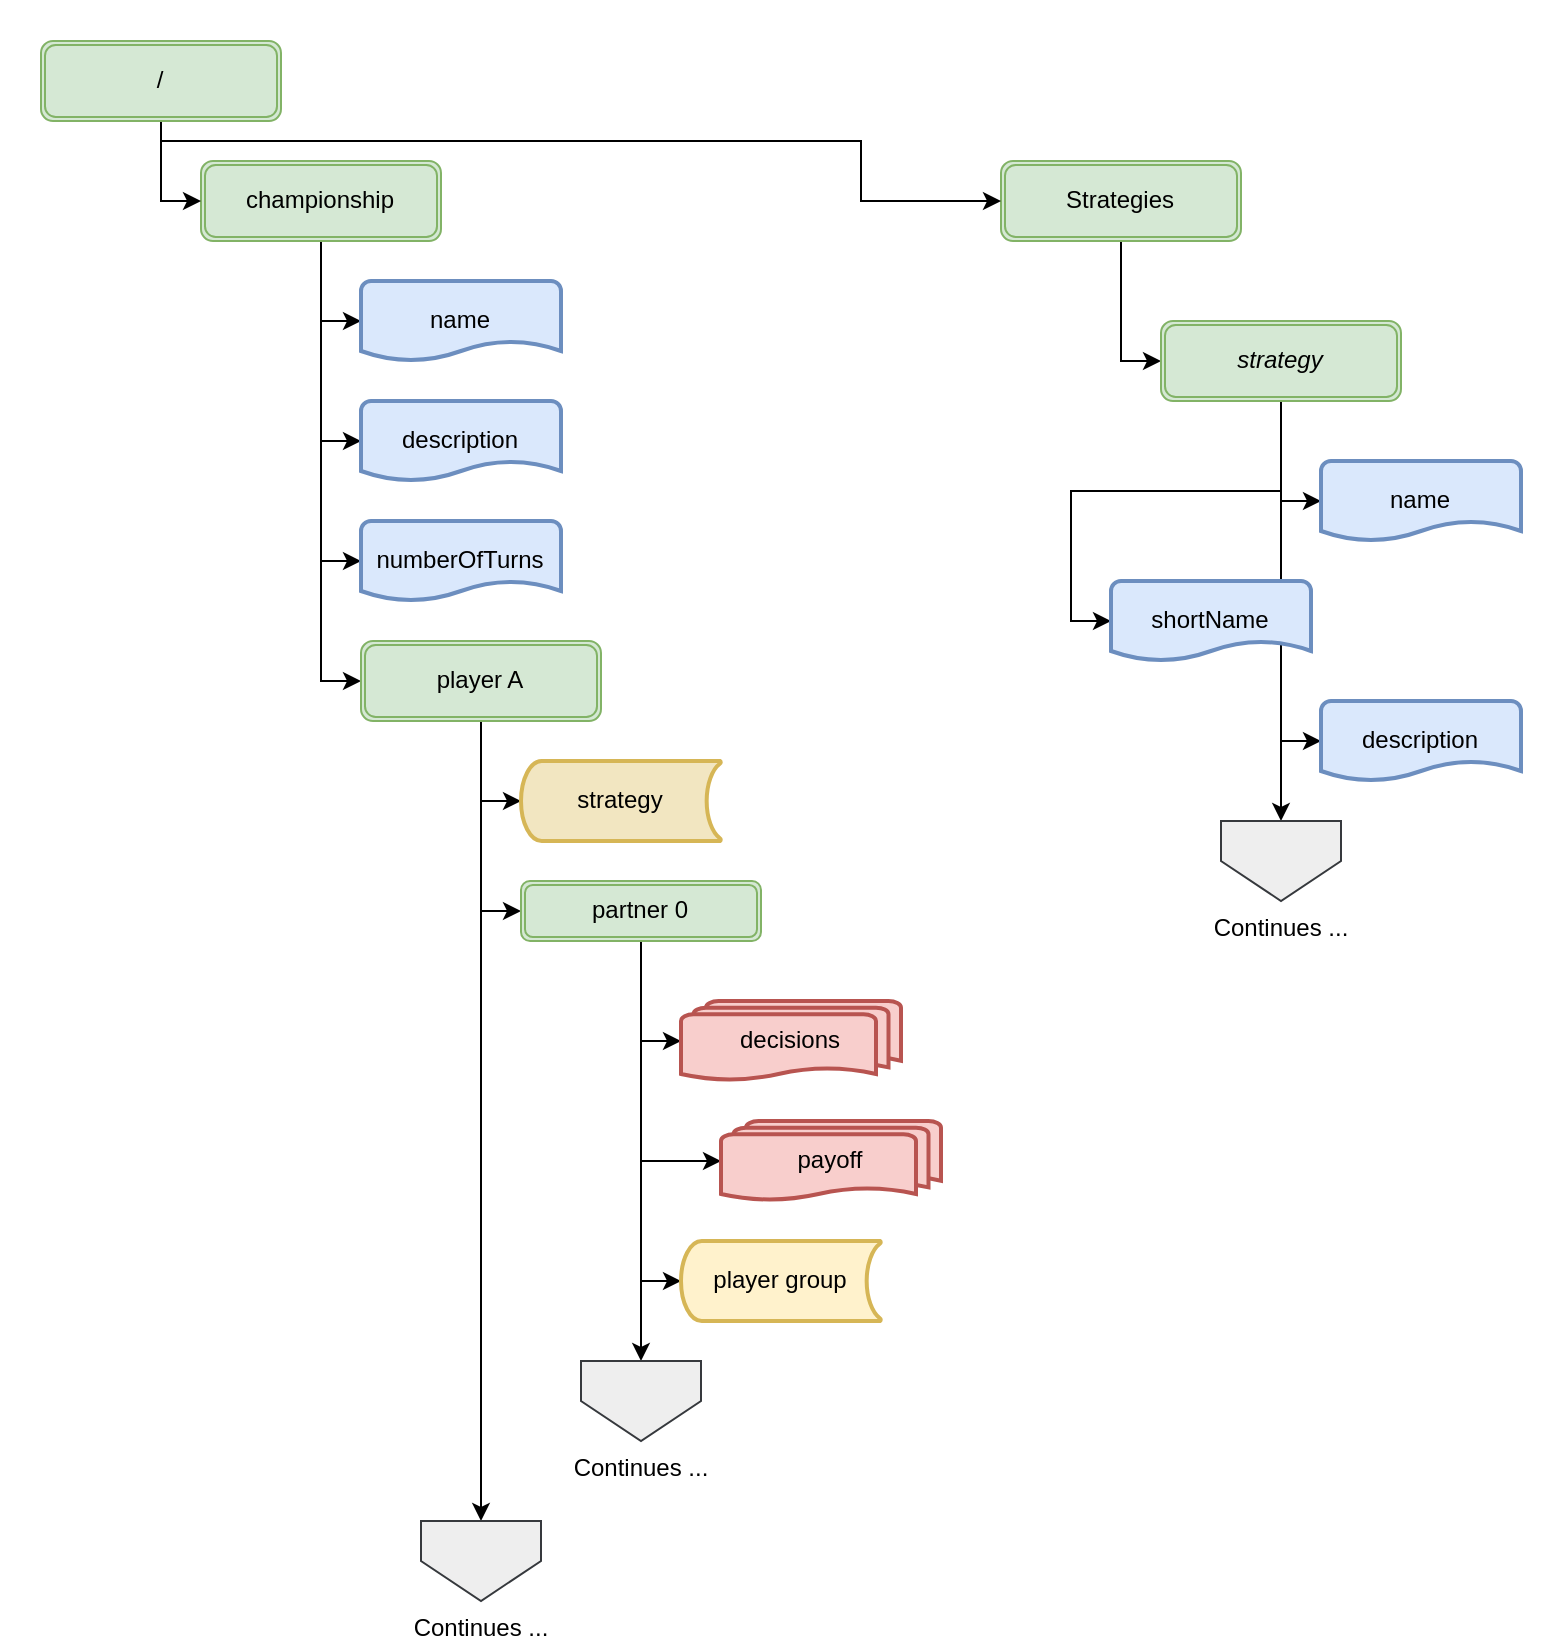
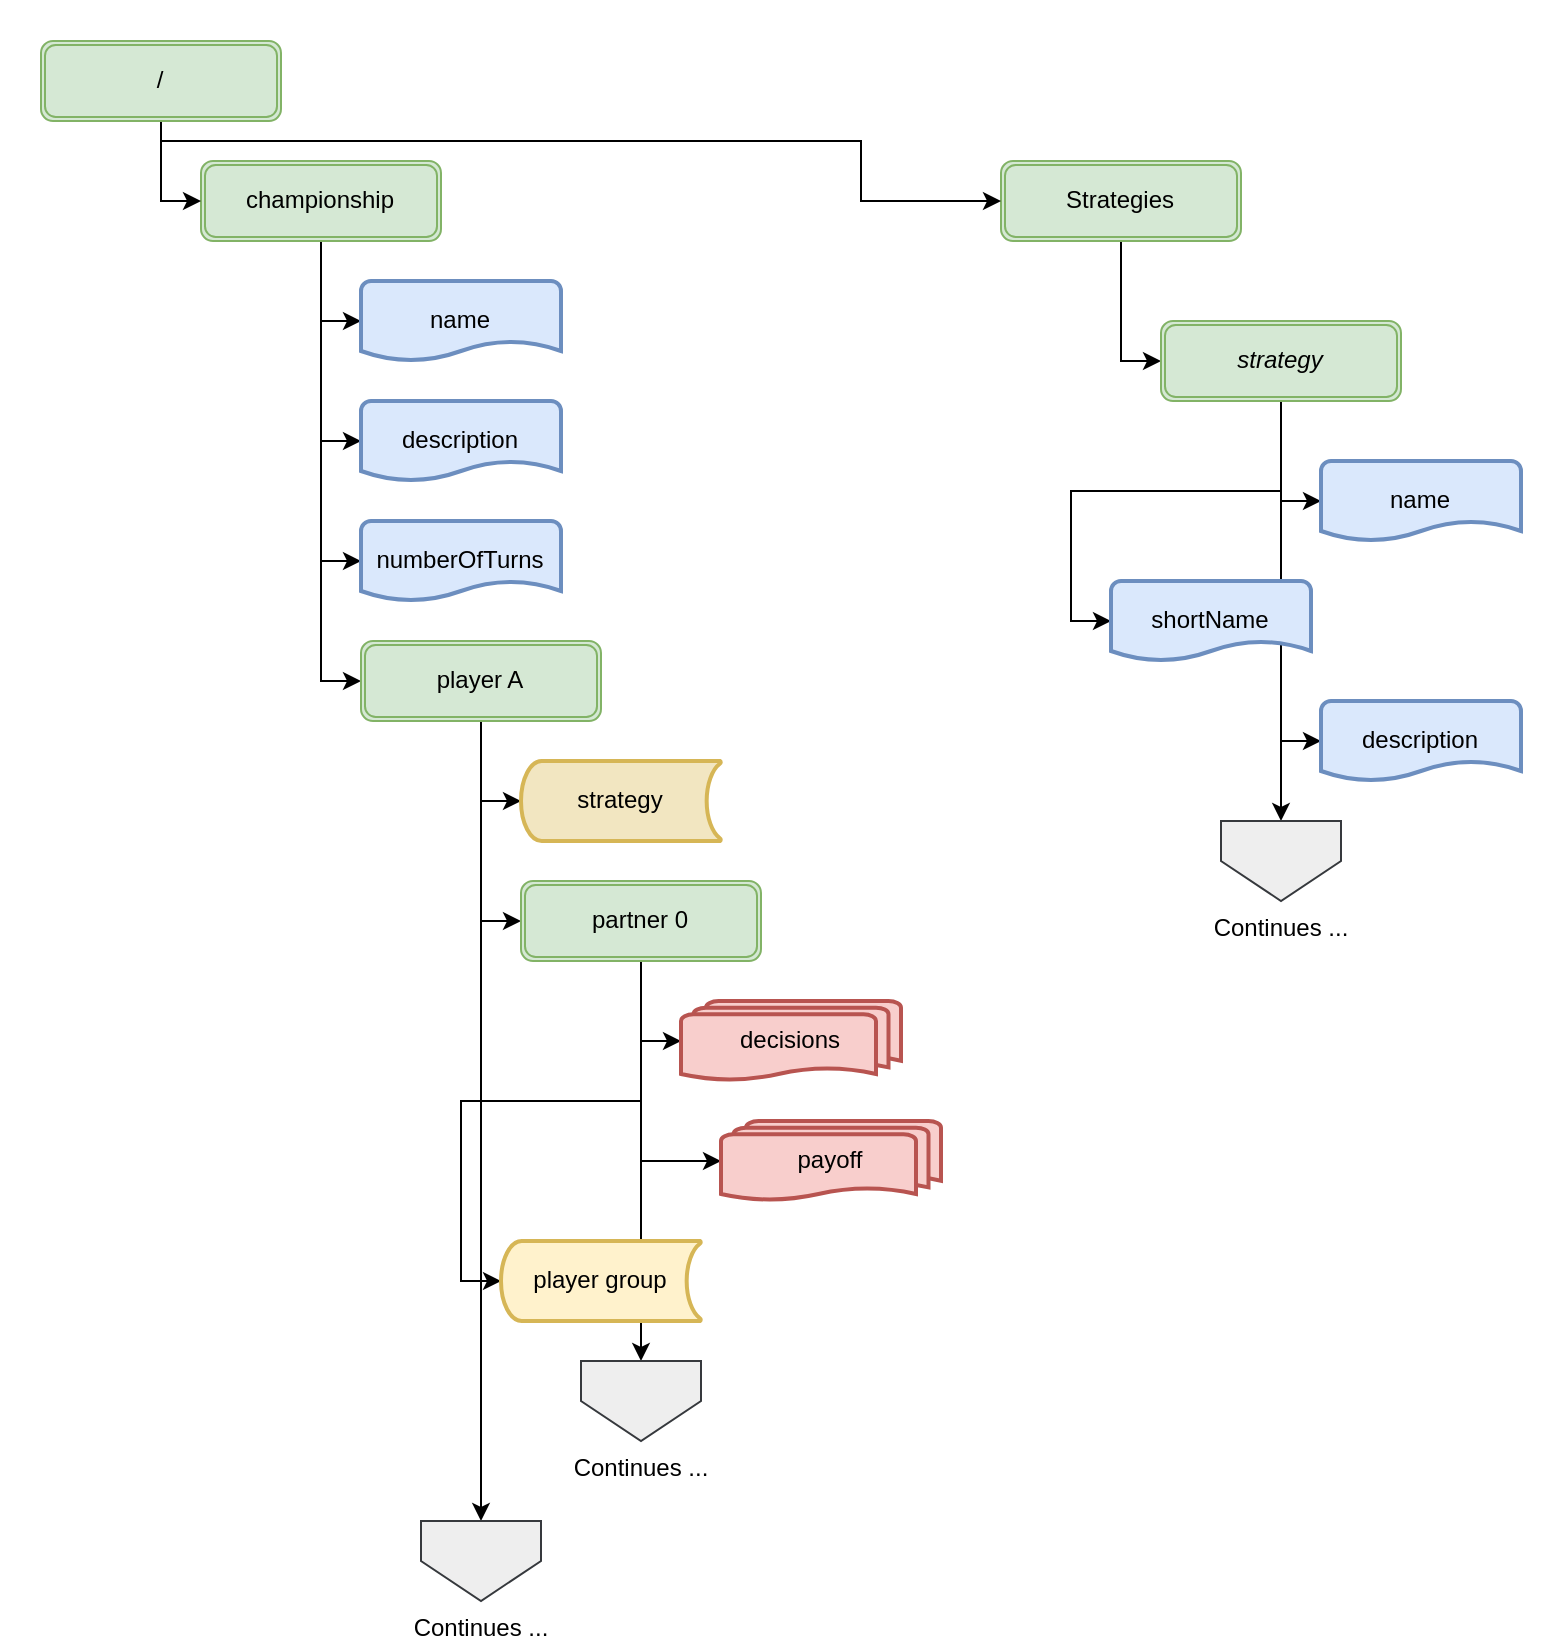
(641, 911) -> (641, 921)
(781, 1281) -> (601, 1281)
